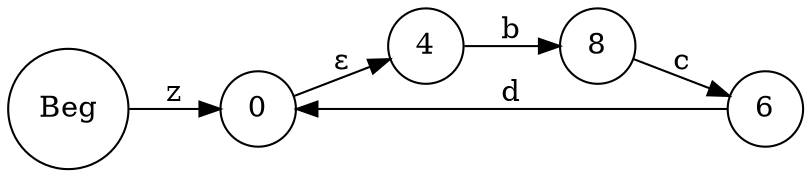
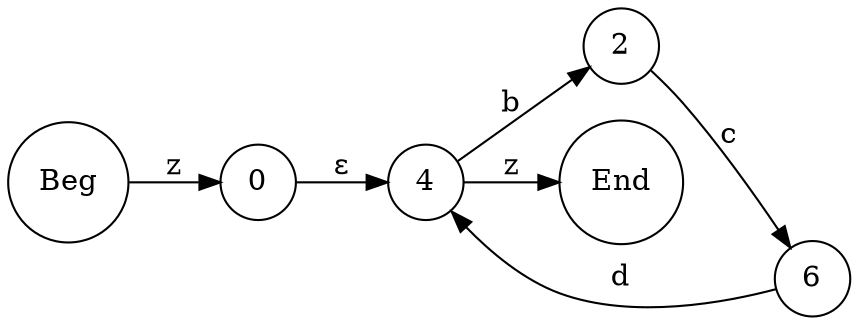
(598, 46) -> (621, 46)
(522, 109) -> (610, 305)
none -> (621, 182)
